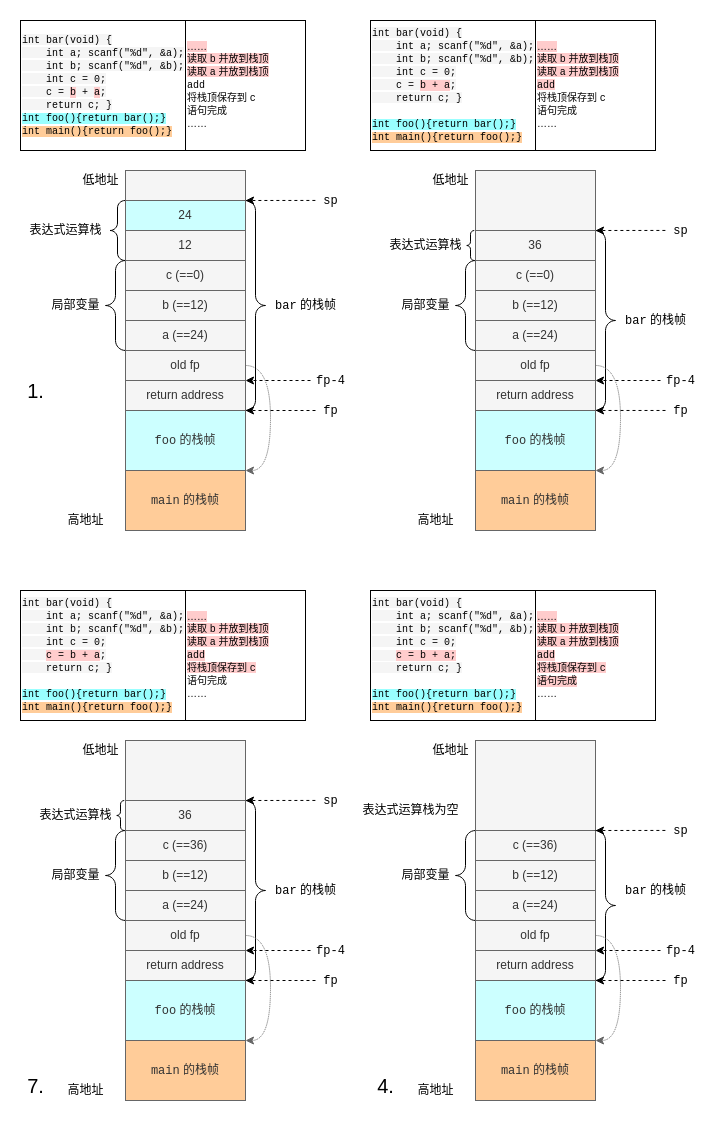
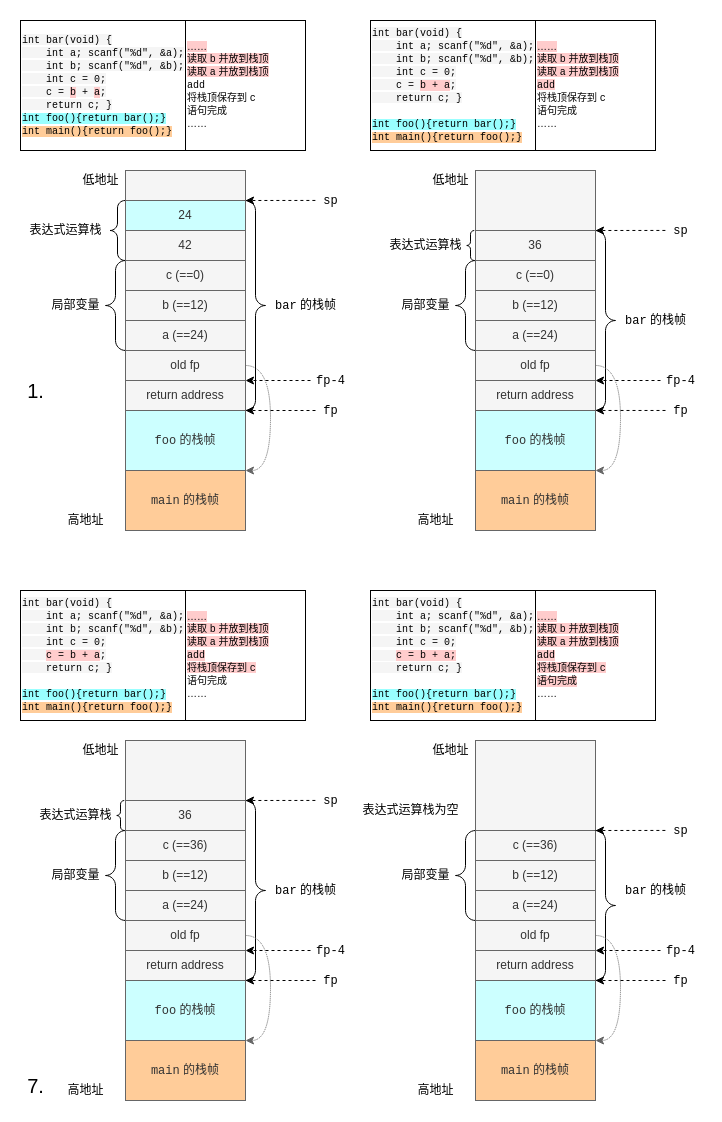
(186, 246) -> (186, 246)
(386, 1086) -> none
